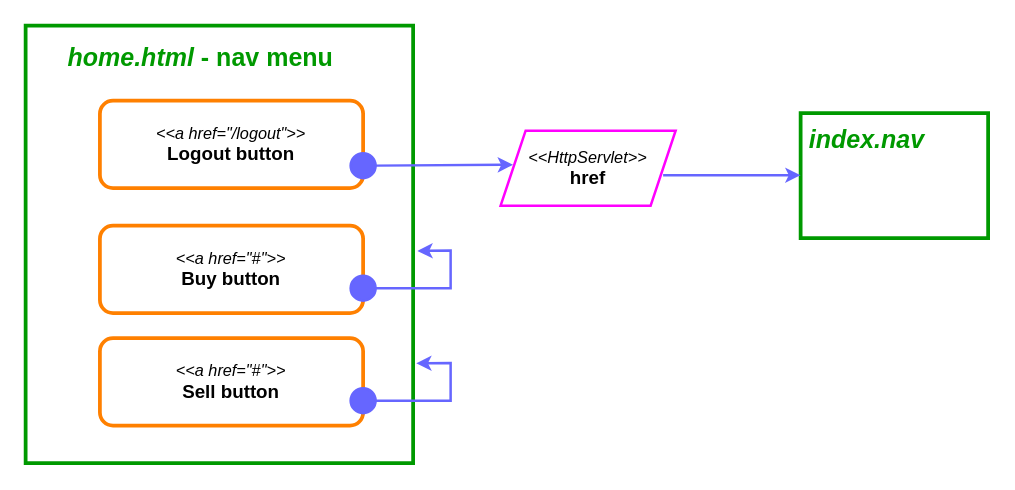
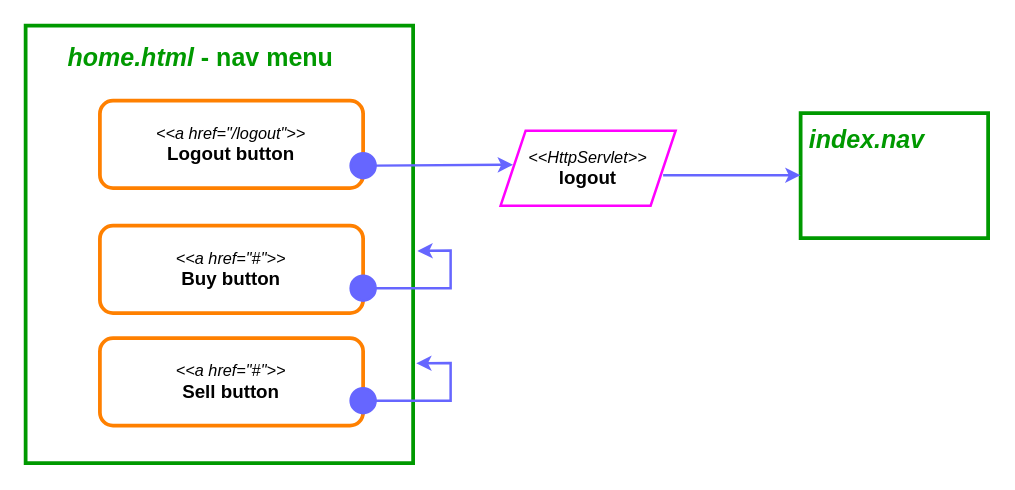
(588, 168) -> (588, 168)
